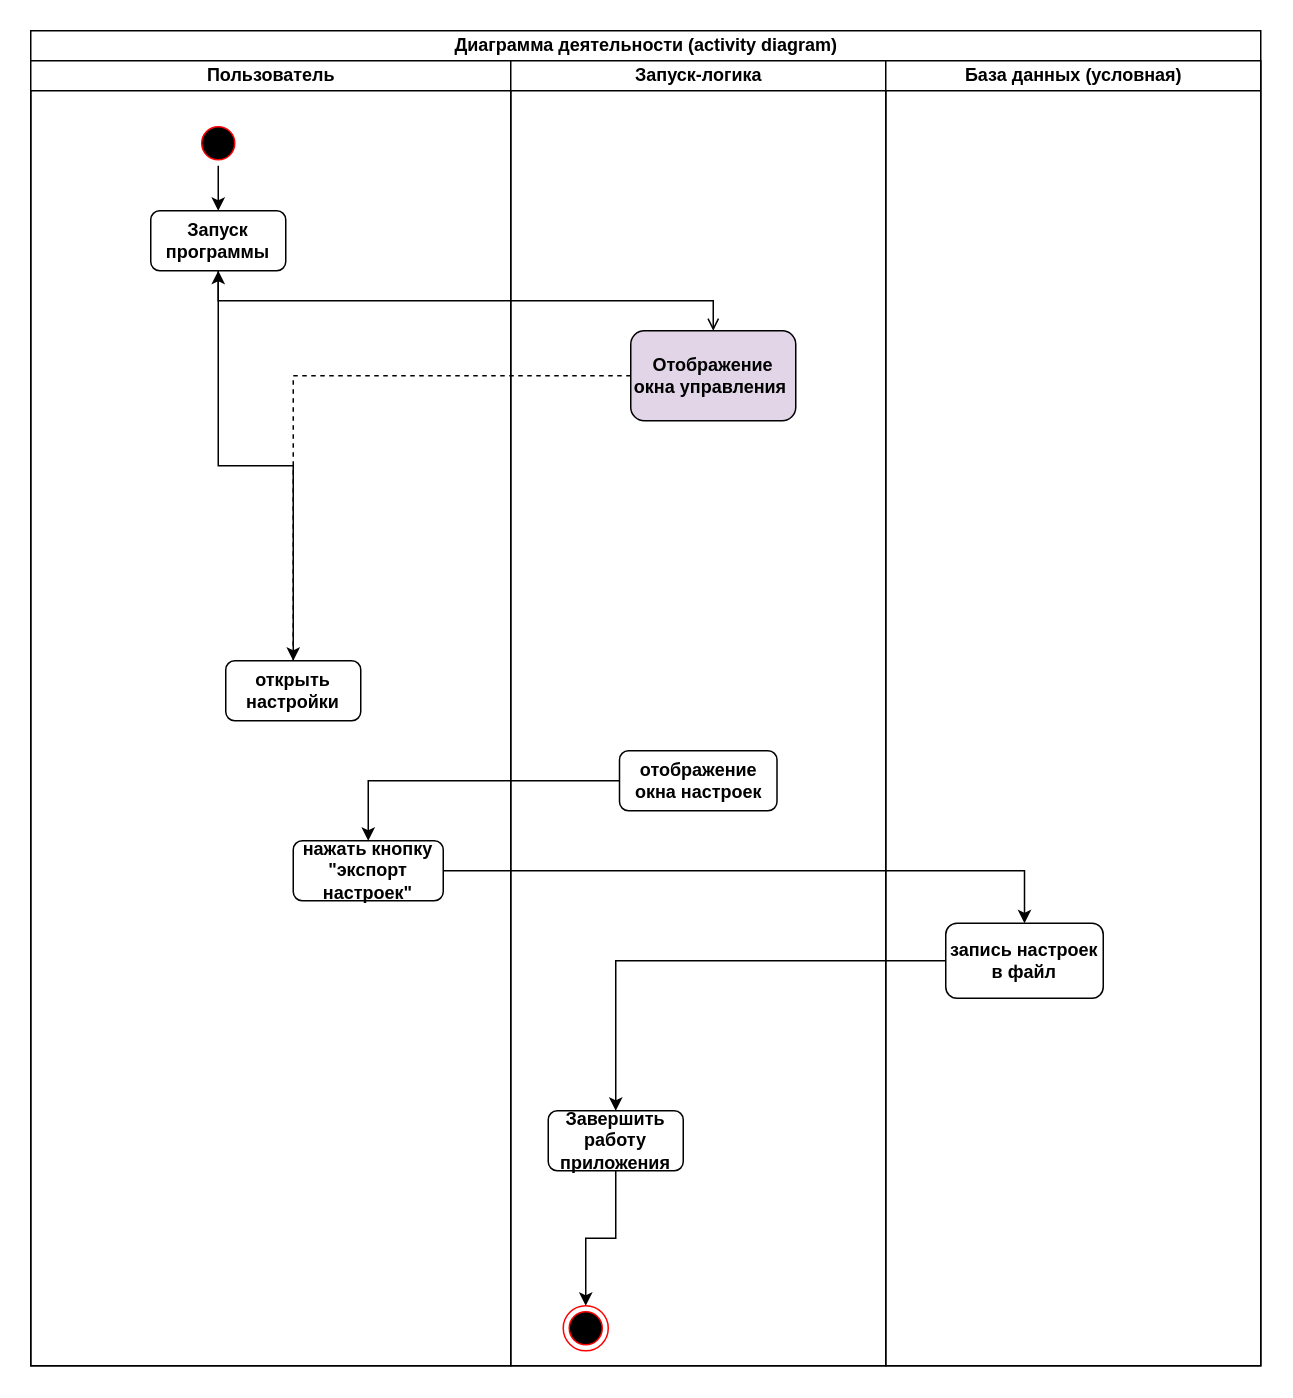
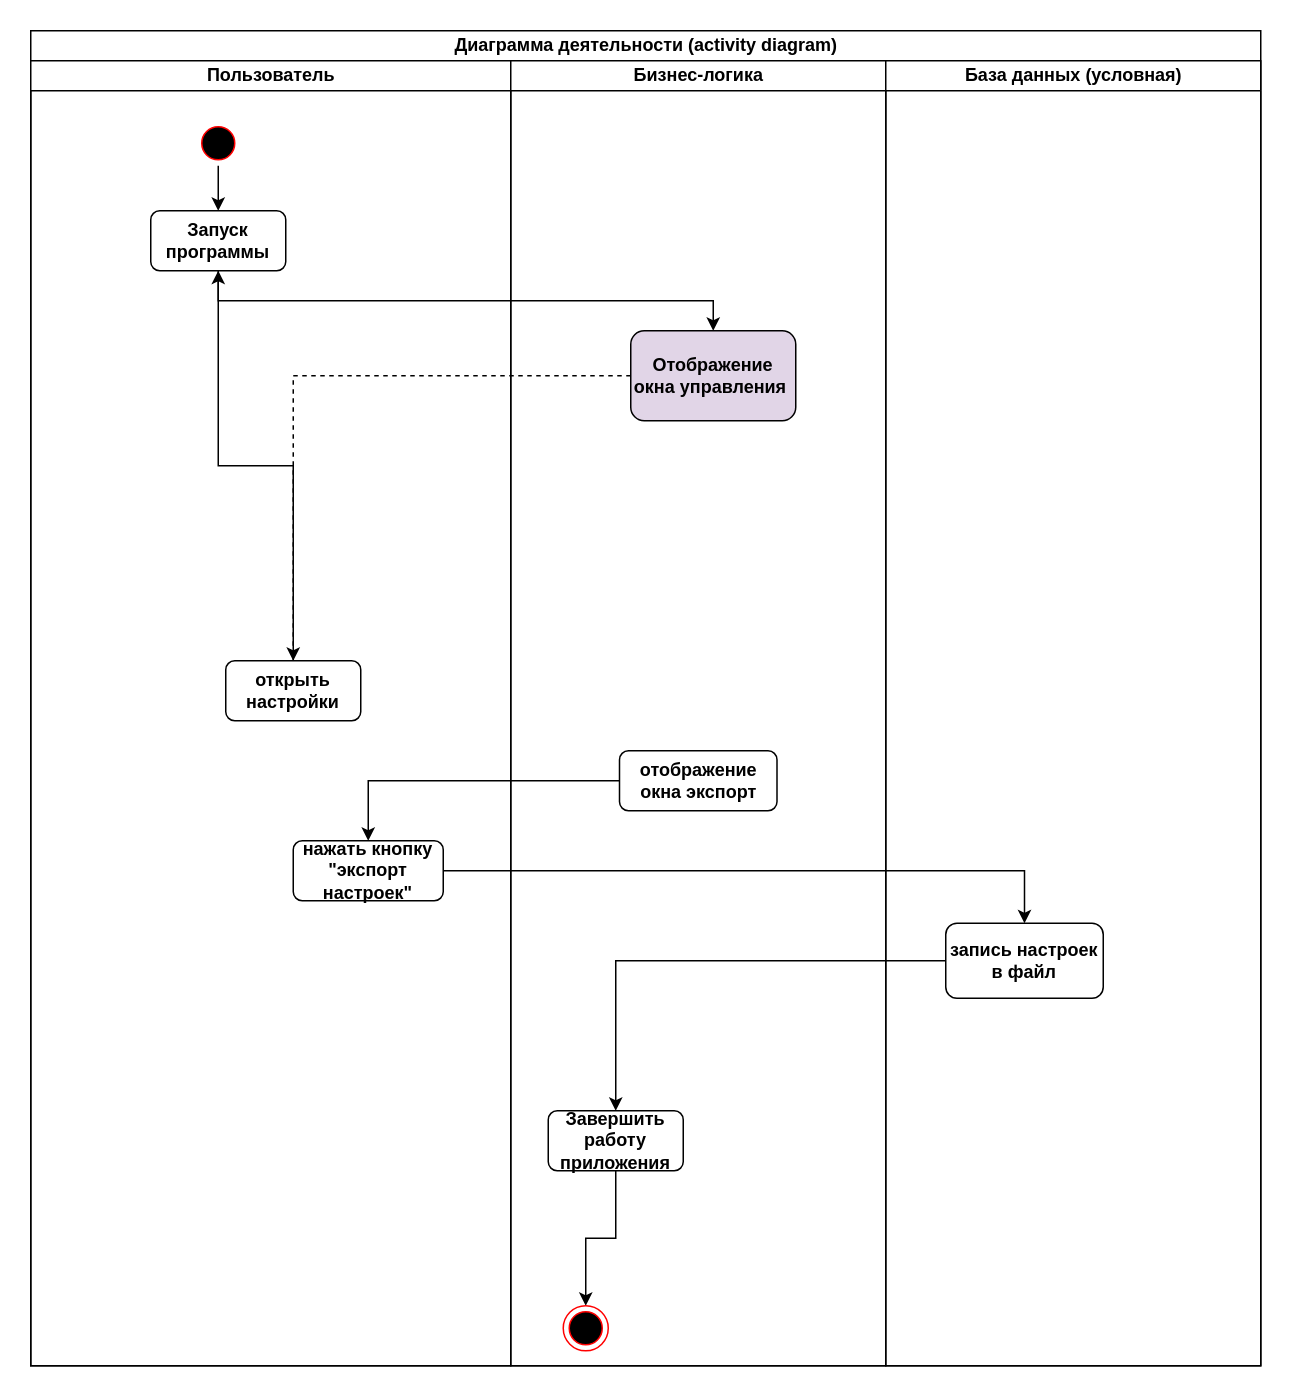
(699, 76) -> (699, 76)
(713, 321) -> (713, 319)
(699, 781) -> (699, 781)
